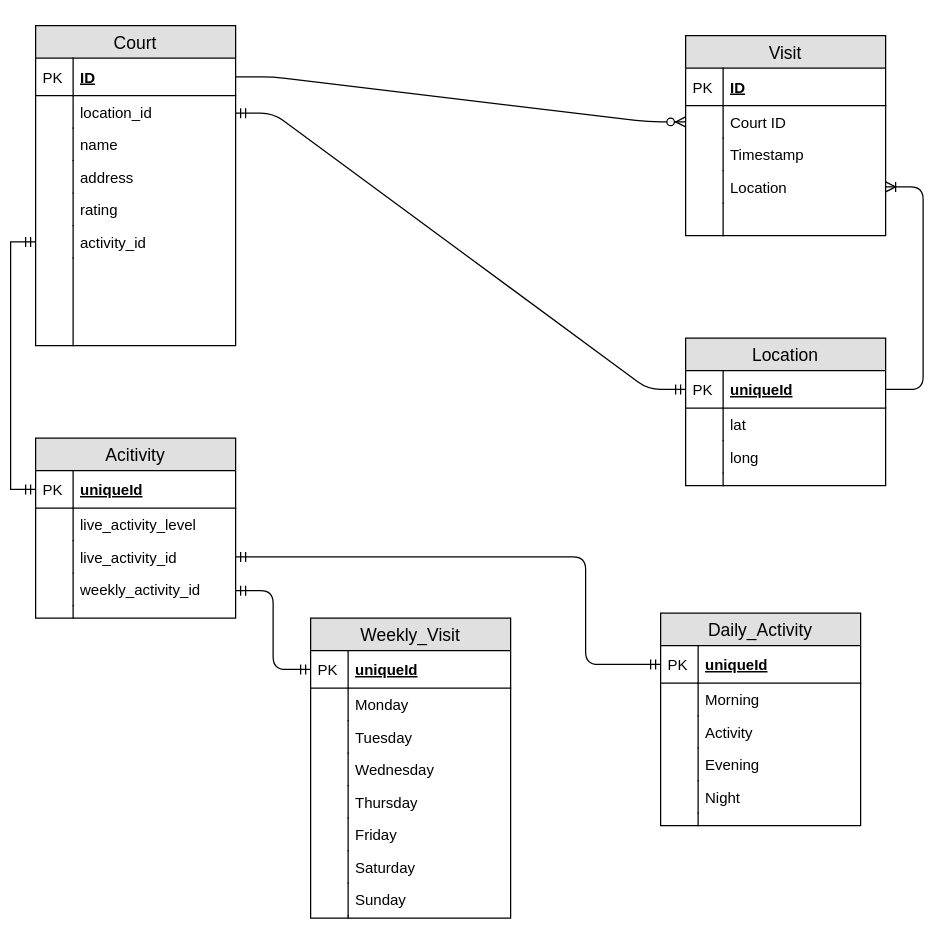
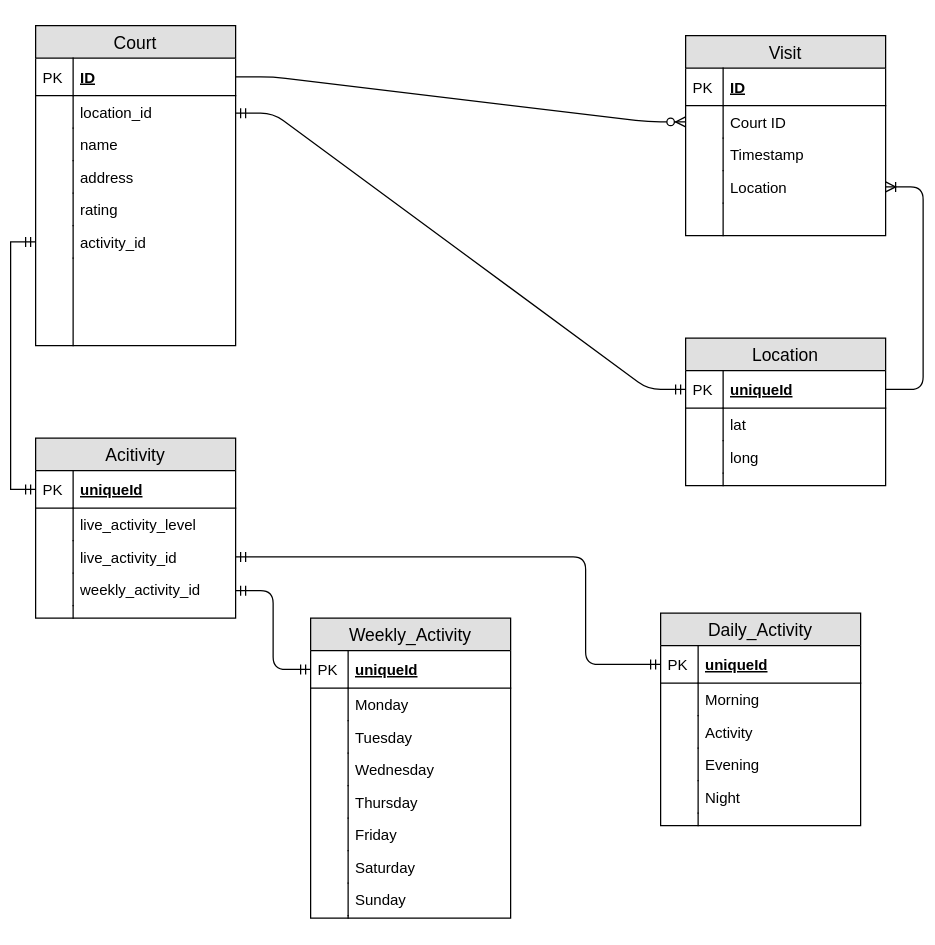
(410, 635) -> (410, 635)
